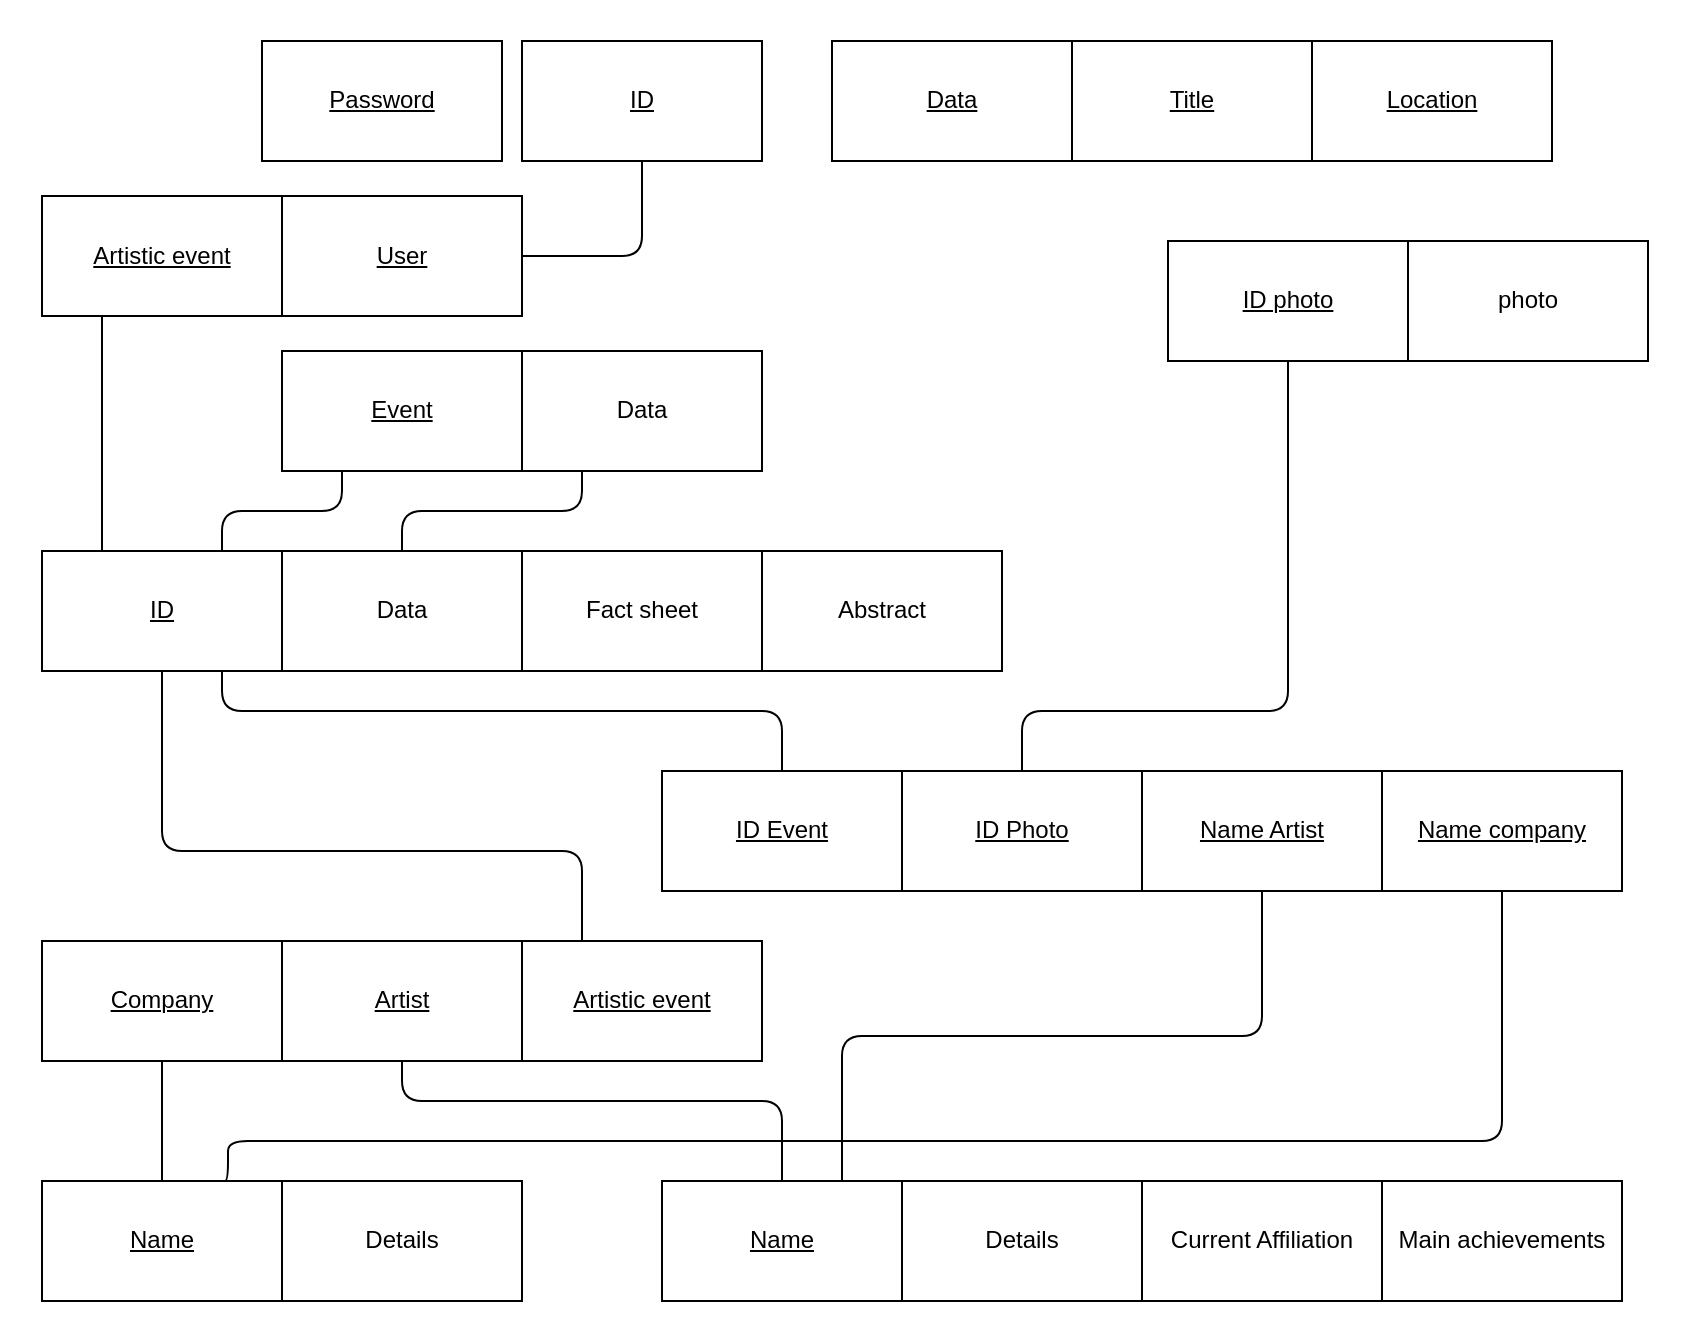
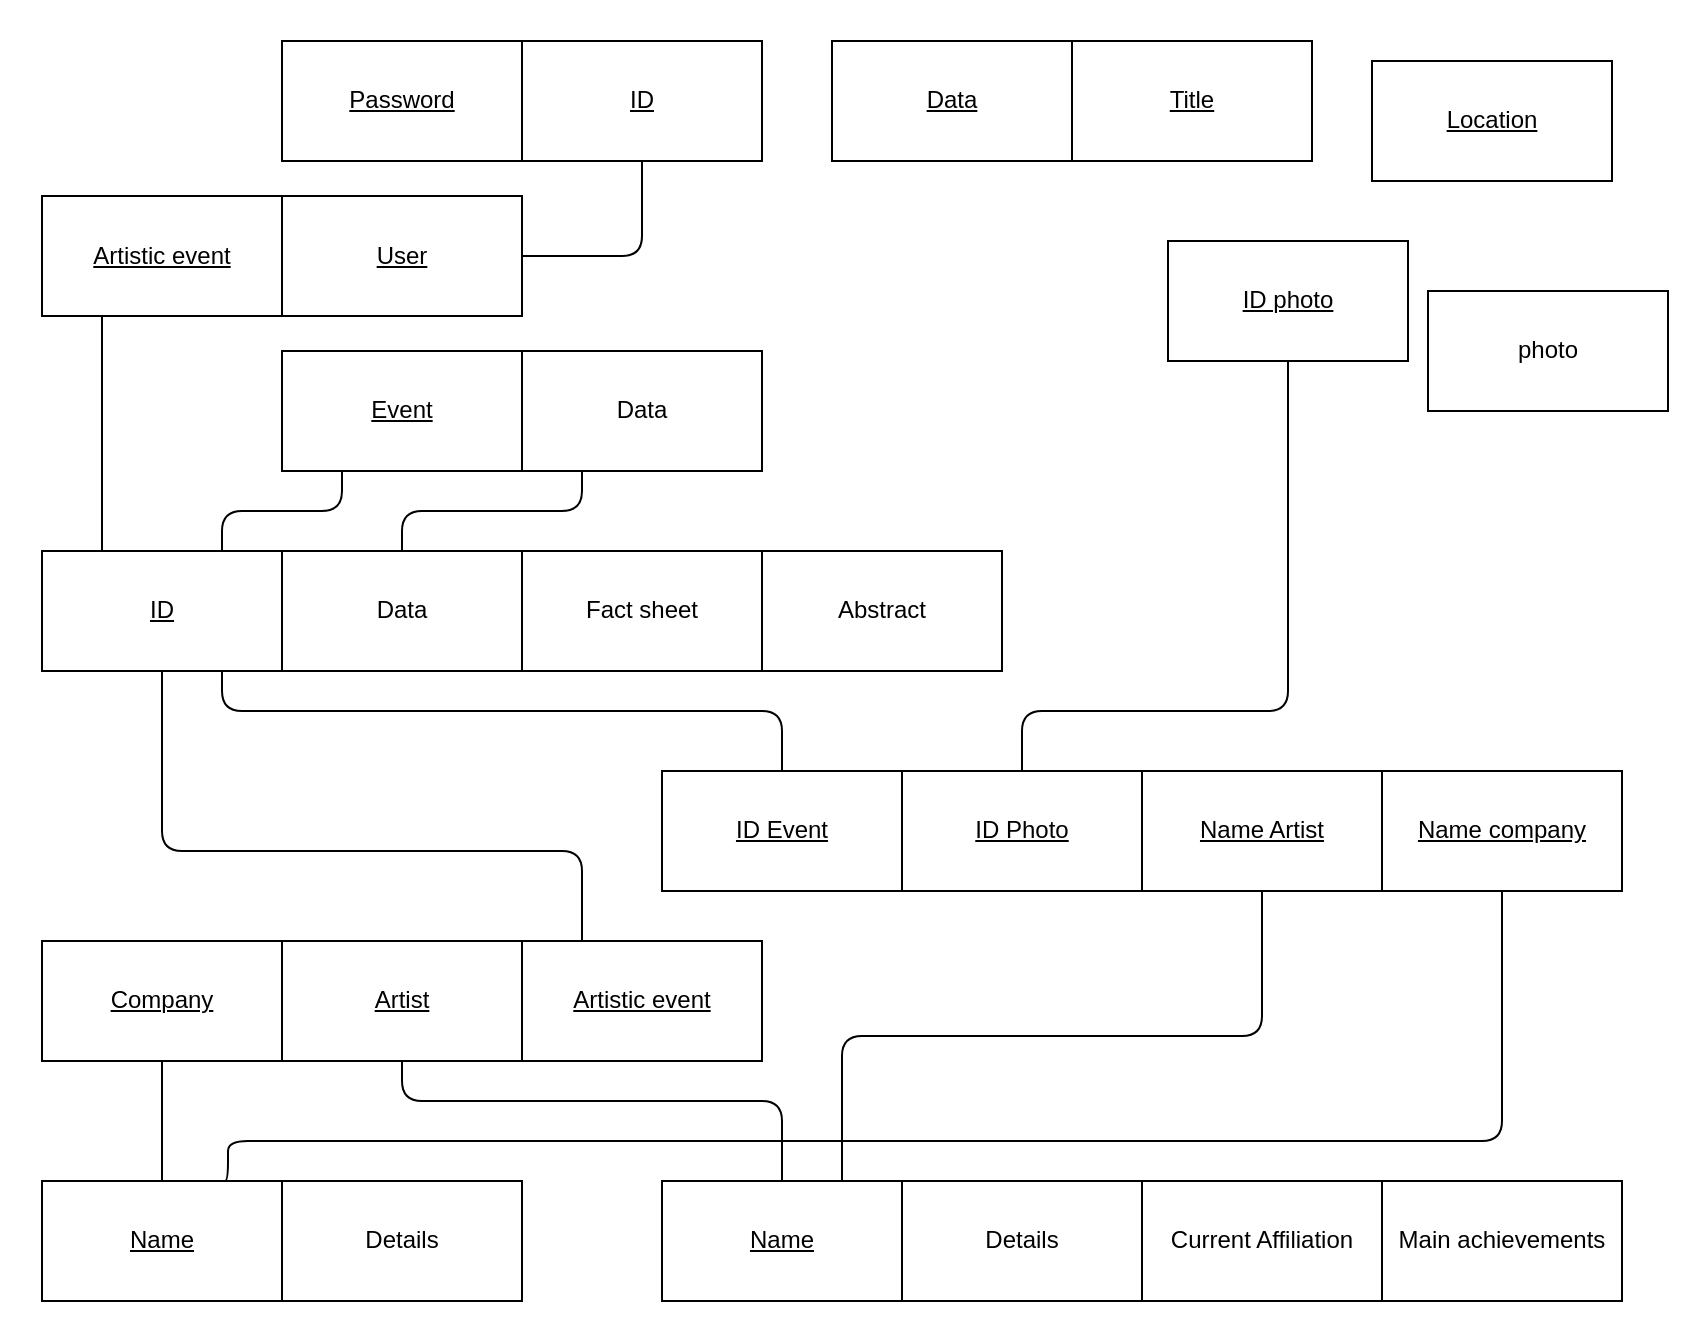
(382, 101) -> (402, 101)
(1432, 101) -> (1492, 121)
(1528, 301) -> (1548, 351)
